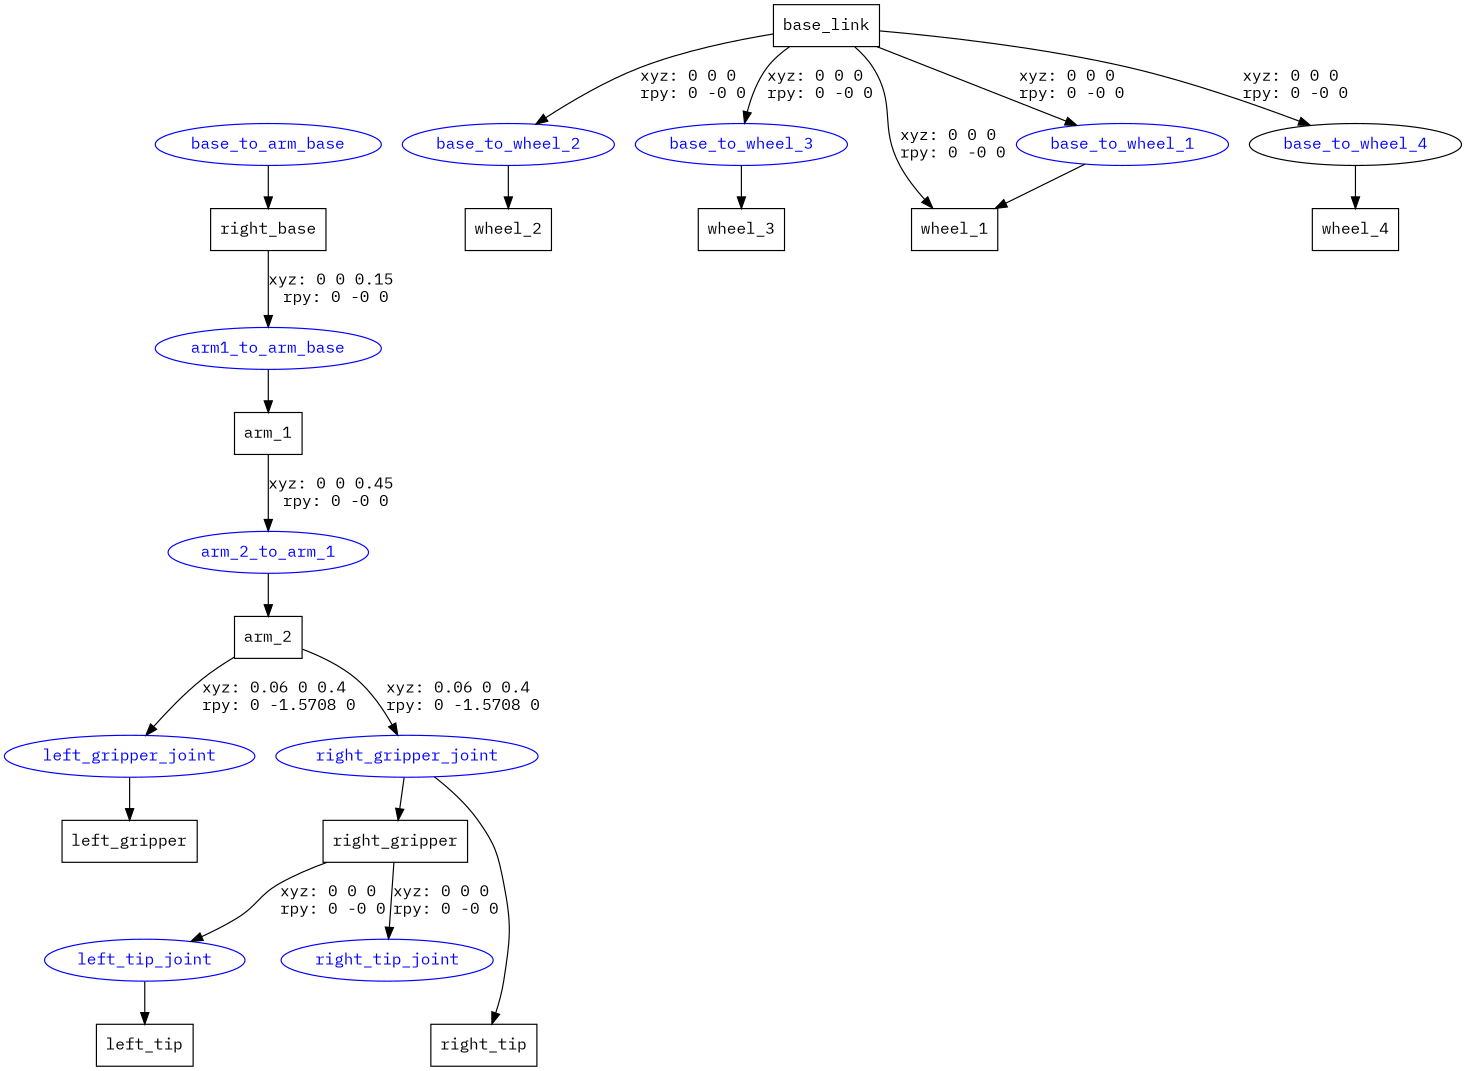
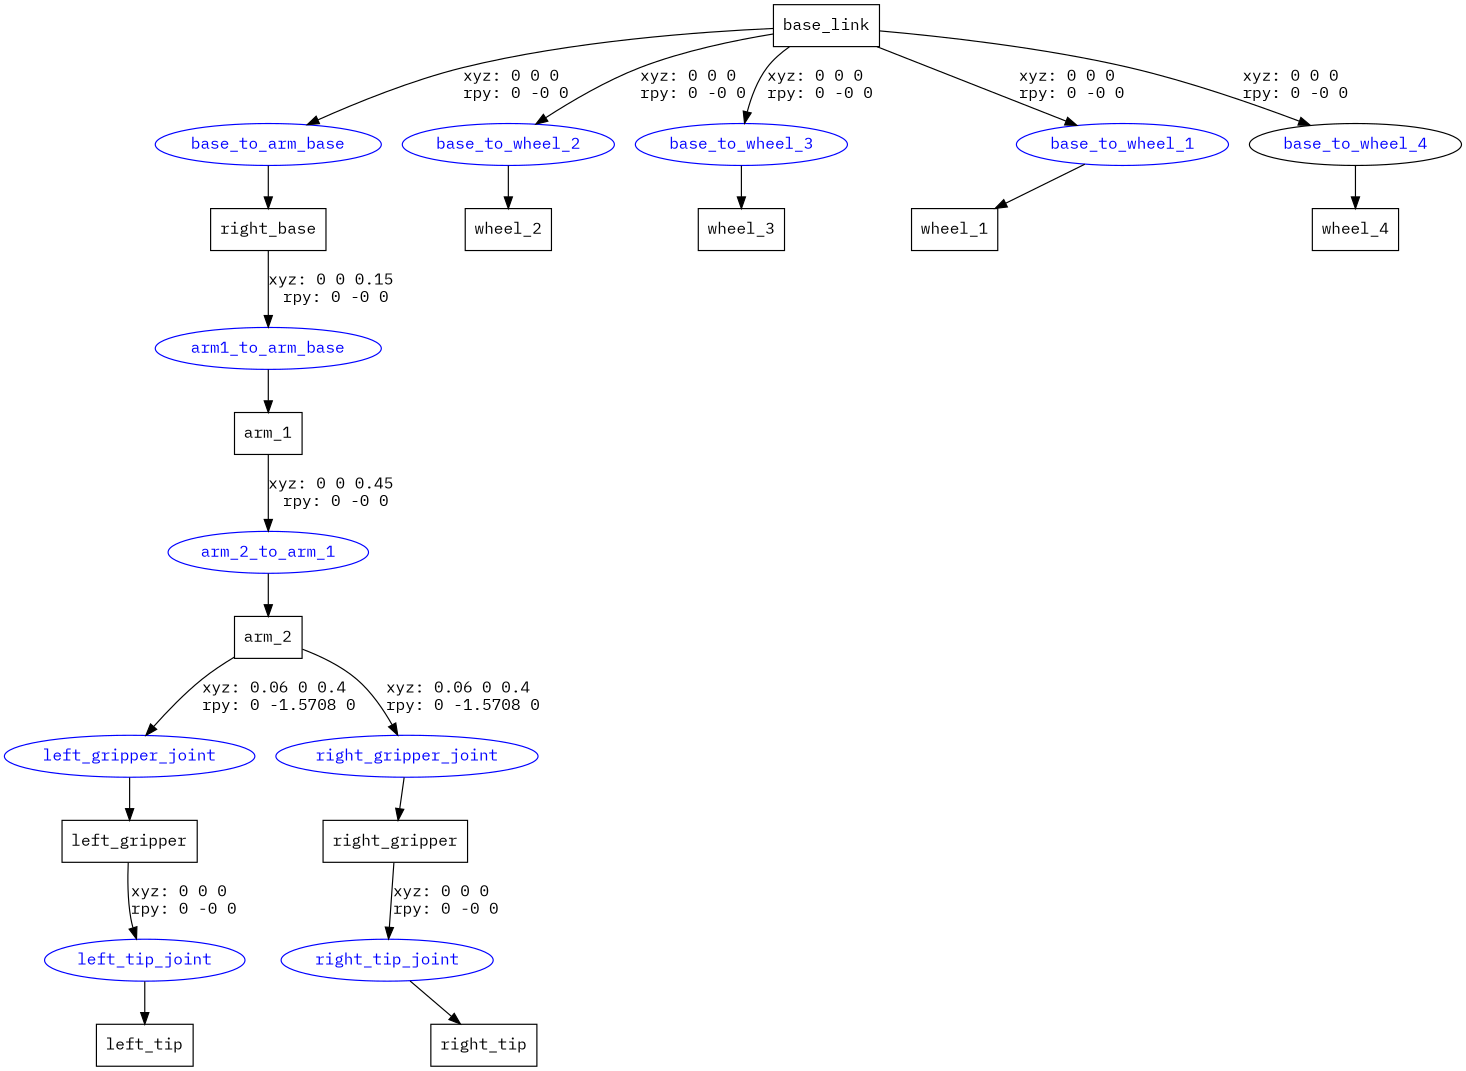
(888, 123) -> (541, 52)
(504, 884) -> (431, 999)
(262, 896) -> (128, 895)
